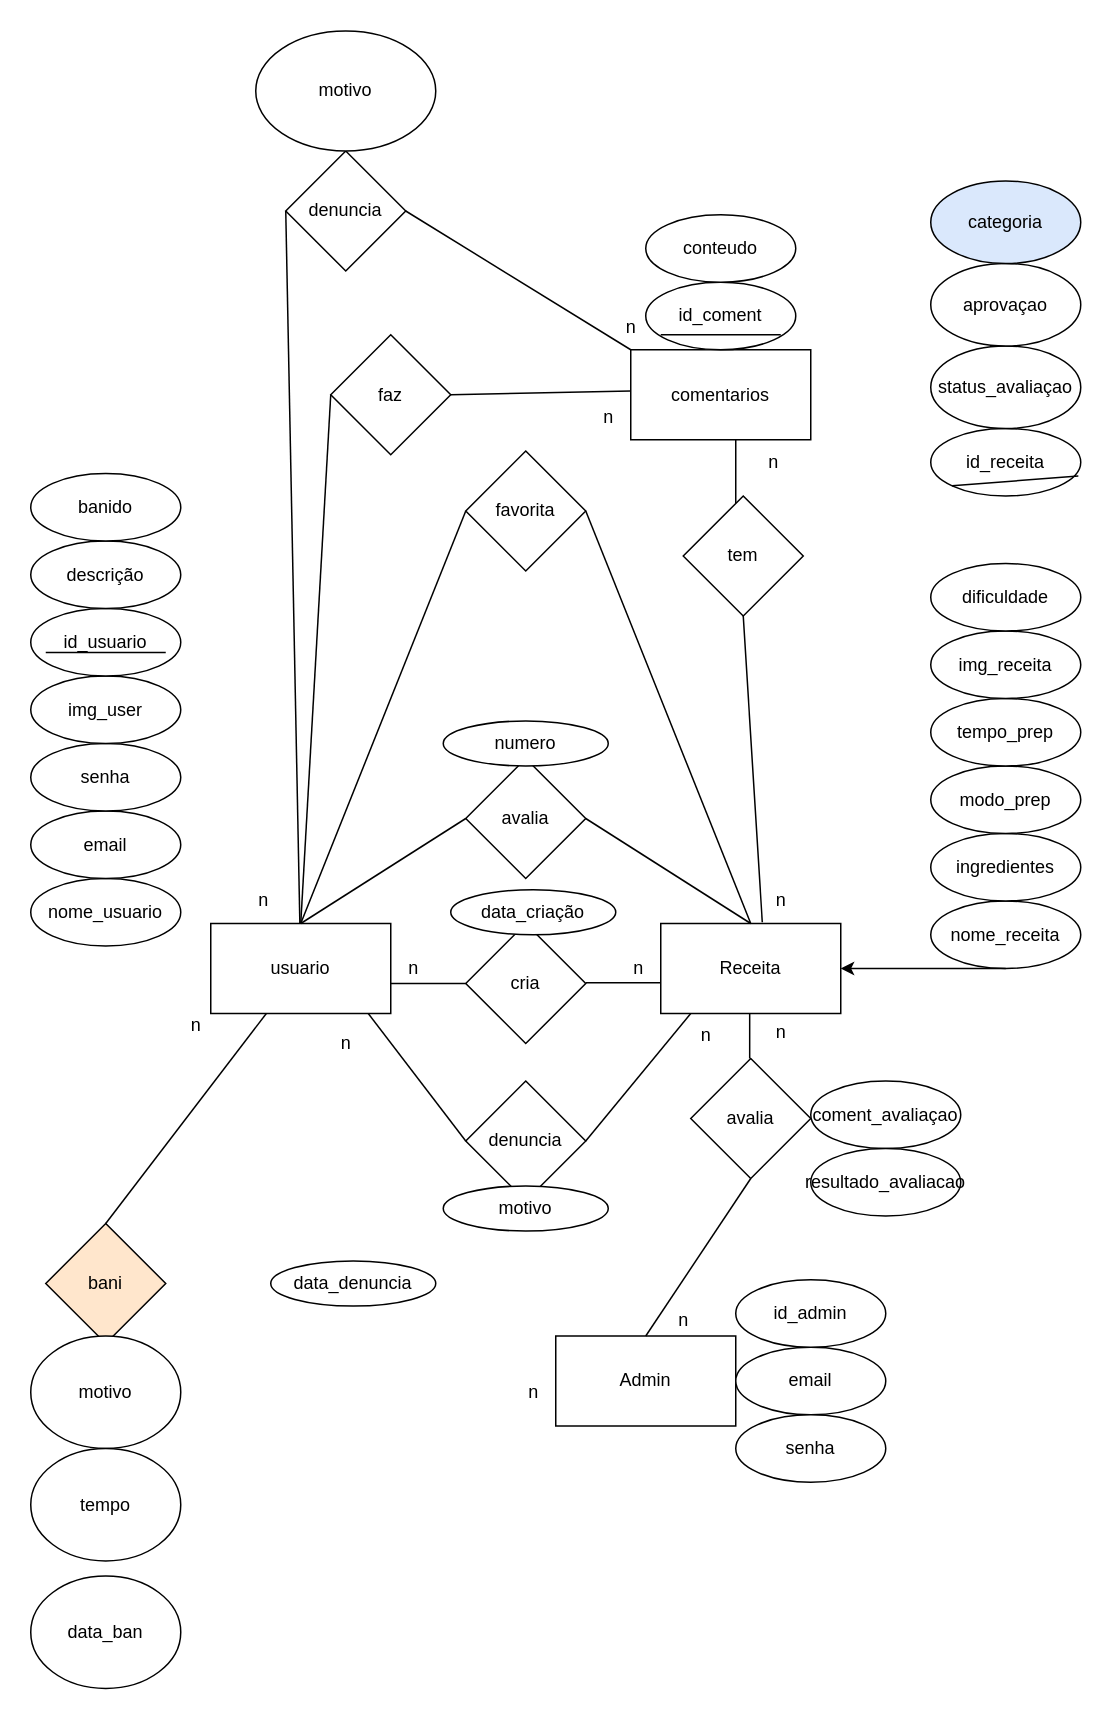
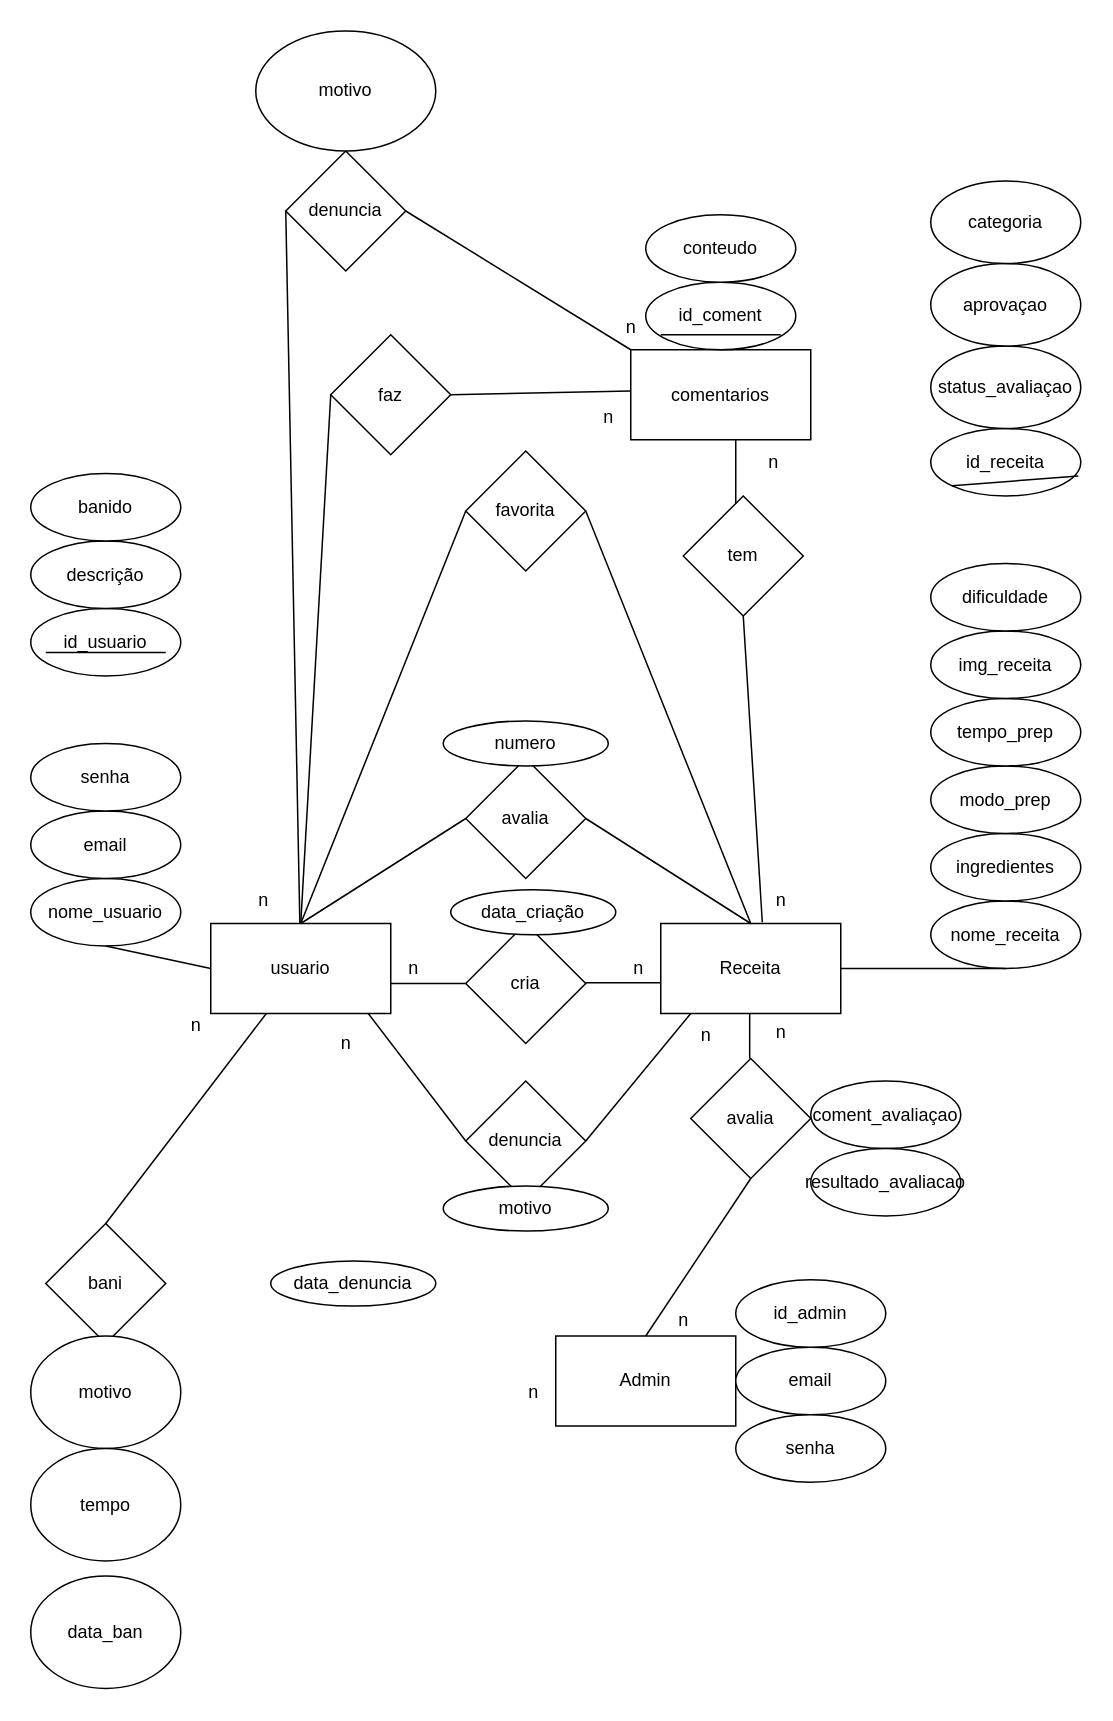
(1006, 222) -> (1006, 222)
(106, 710) -> none
none -> (159, 957)
(852, 968) -> (847, 968)
(106, 1283) -> (106, 1283)
